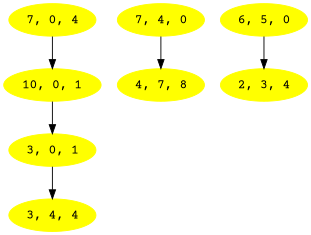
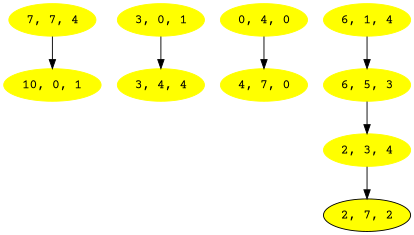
(52, 20) -> (52, 20)
(161, 20) -> (264, 20)
(264, 20) -> (367, 85)
none -> (367, 20)
(161, 85) -> (264, 85)
(52, 113) -> none
none -> (367, 215)
